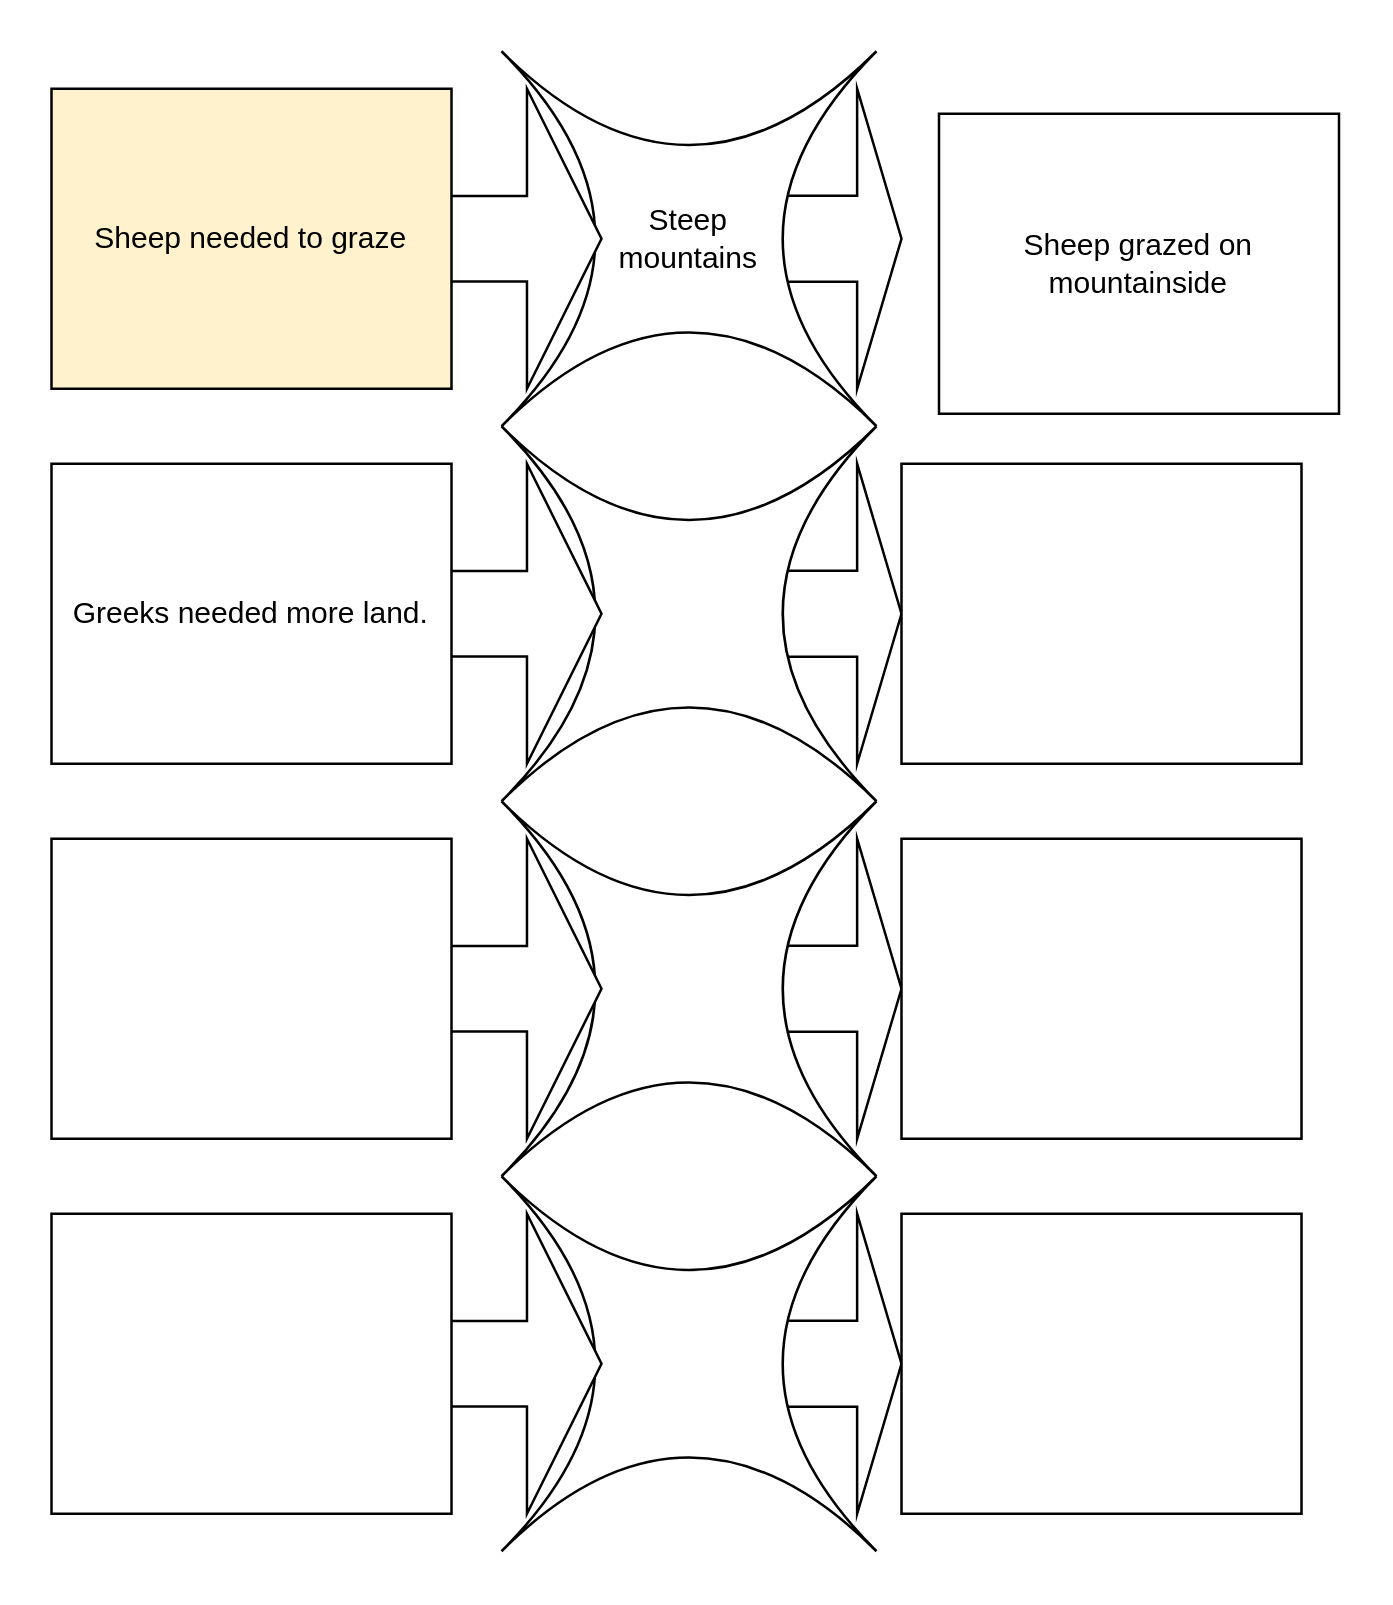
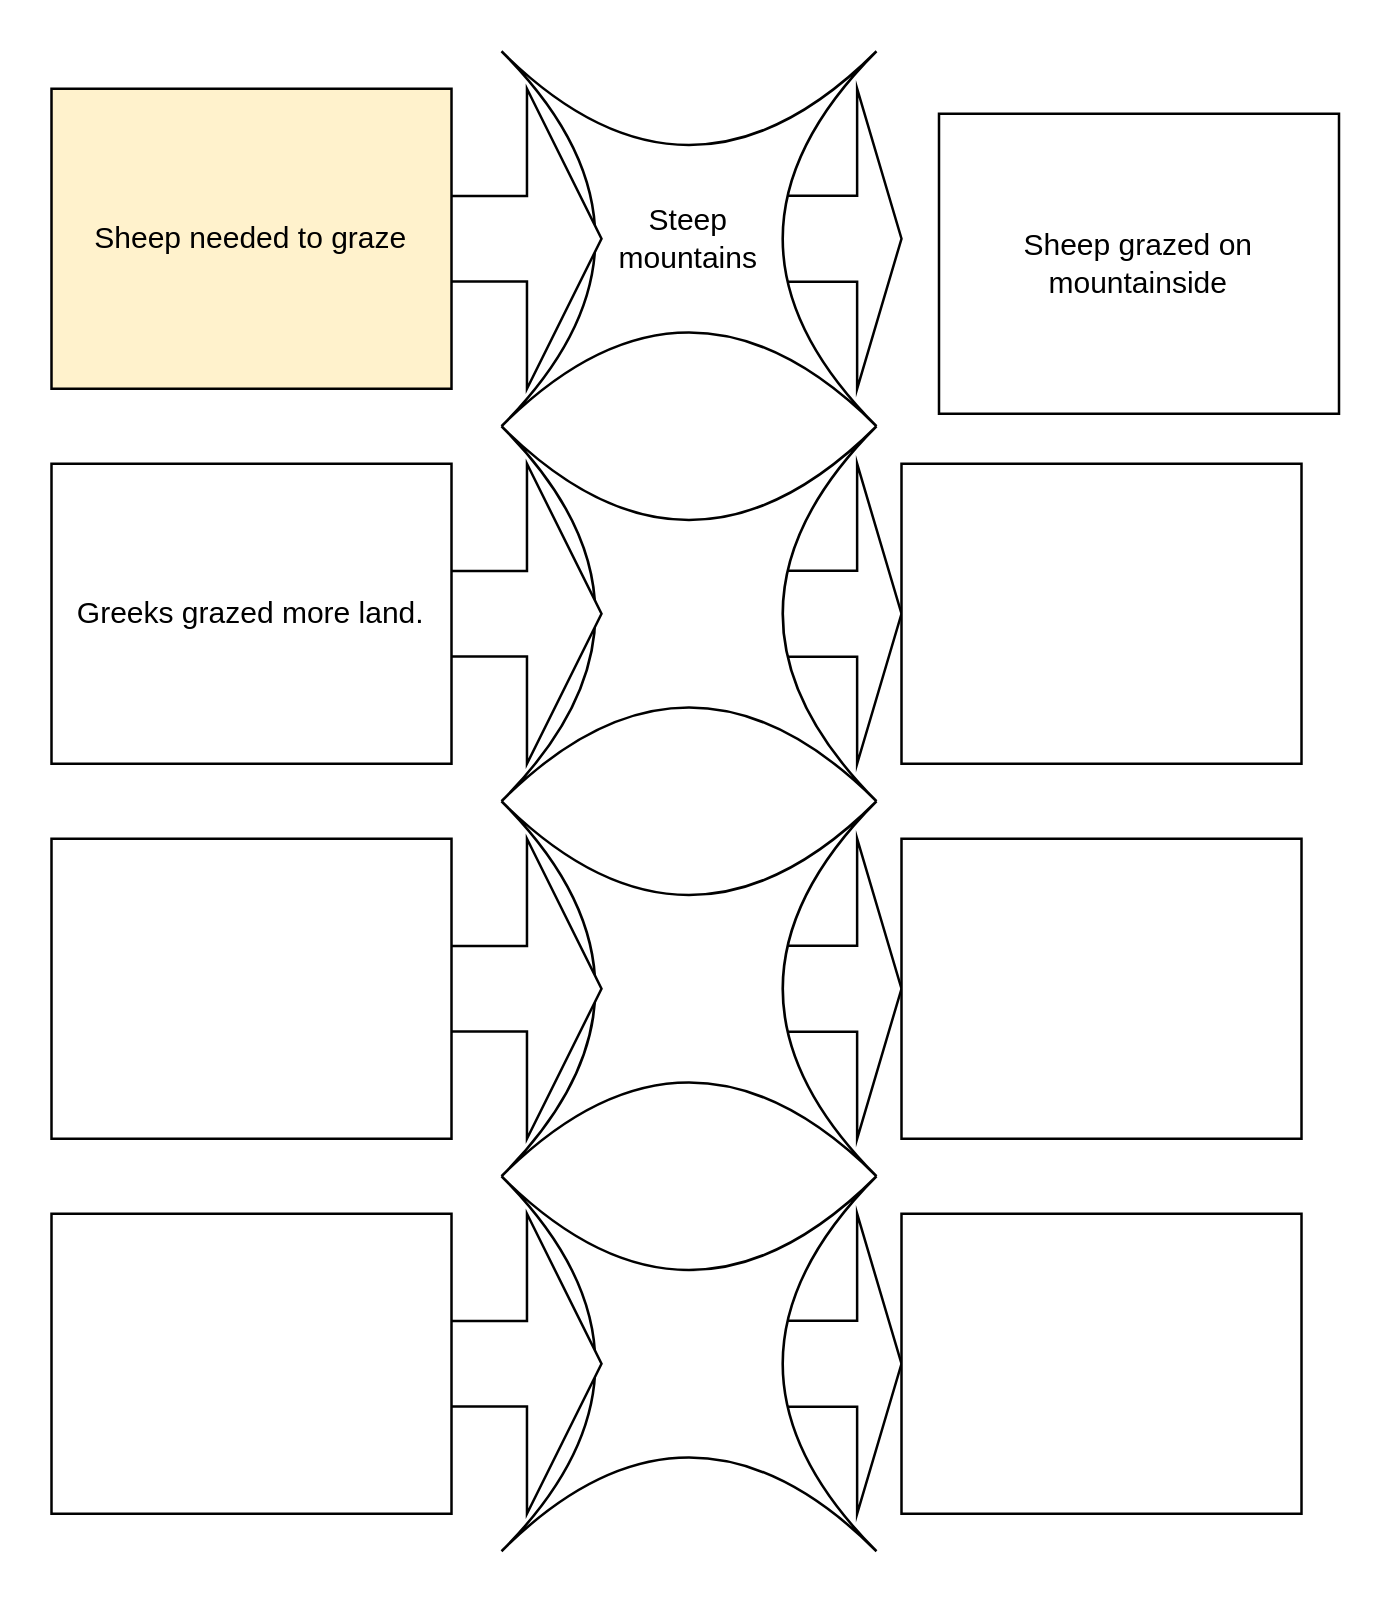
(251, 614) -> (251, 614)
